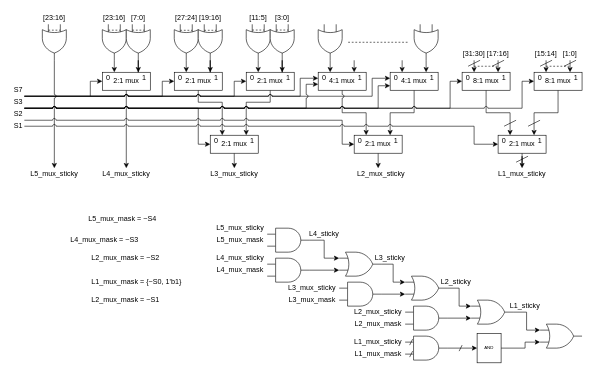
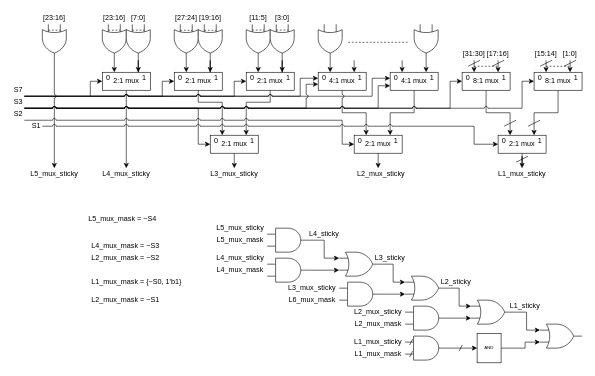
(18, 126) -> (36, 126)
(111, 240) -> (132, 246)
(312, 300) -> (312, 300)
